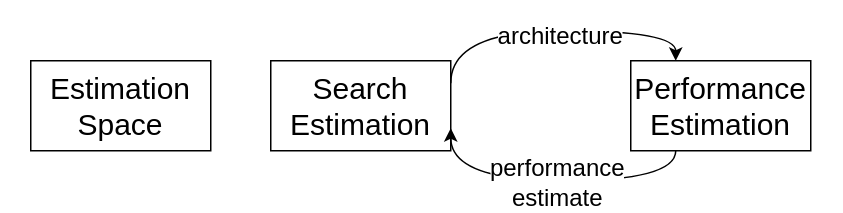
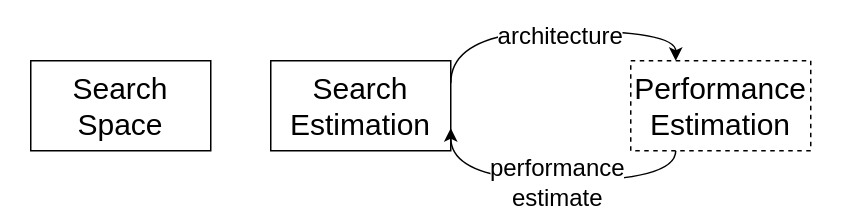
(121, 106) -> (121, 106)
(721, 106) -> (721, 106)
